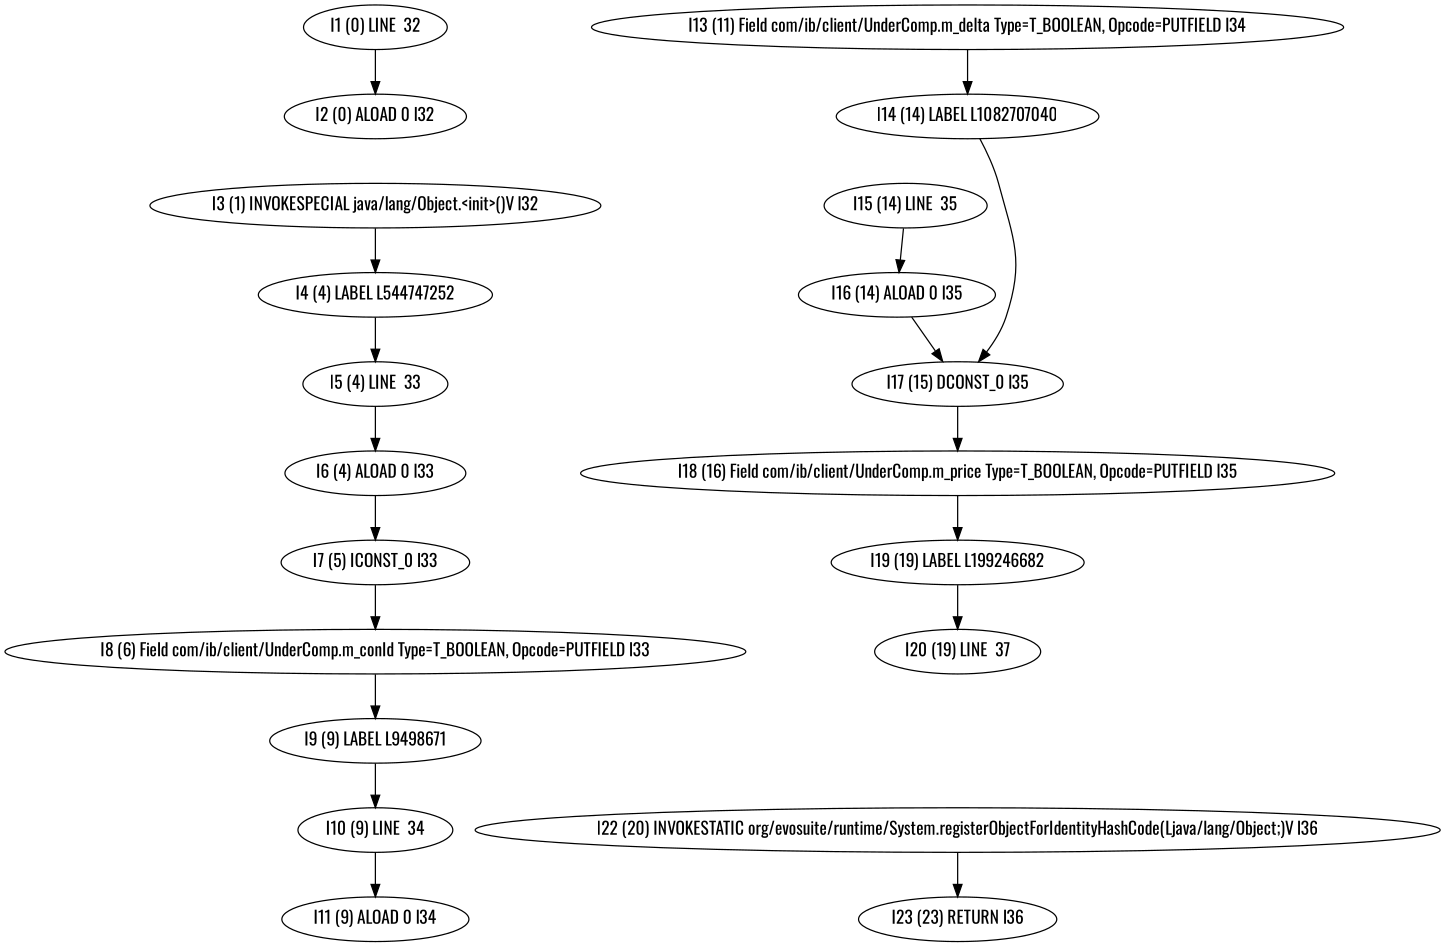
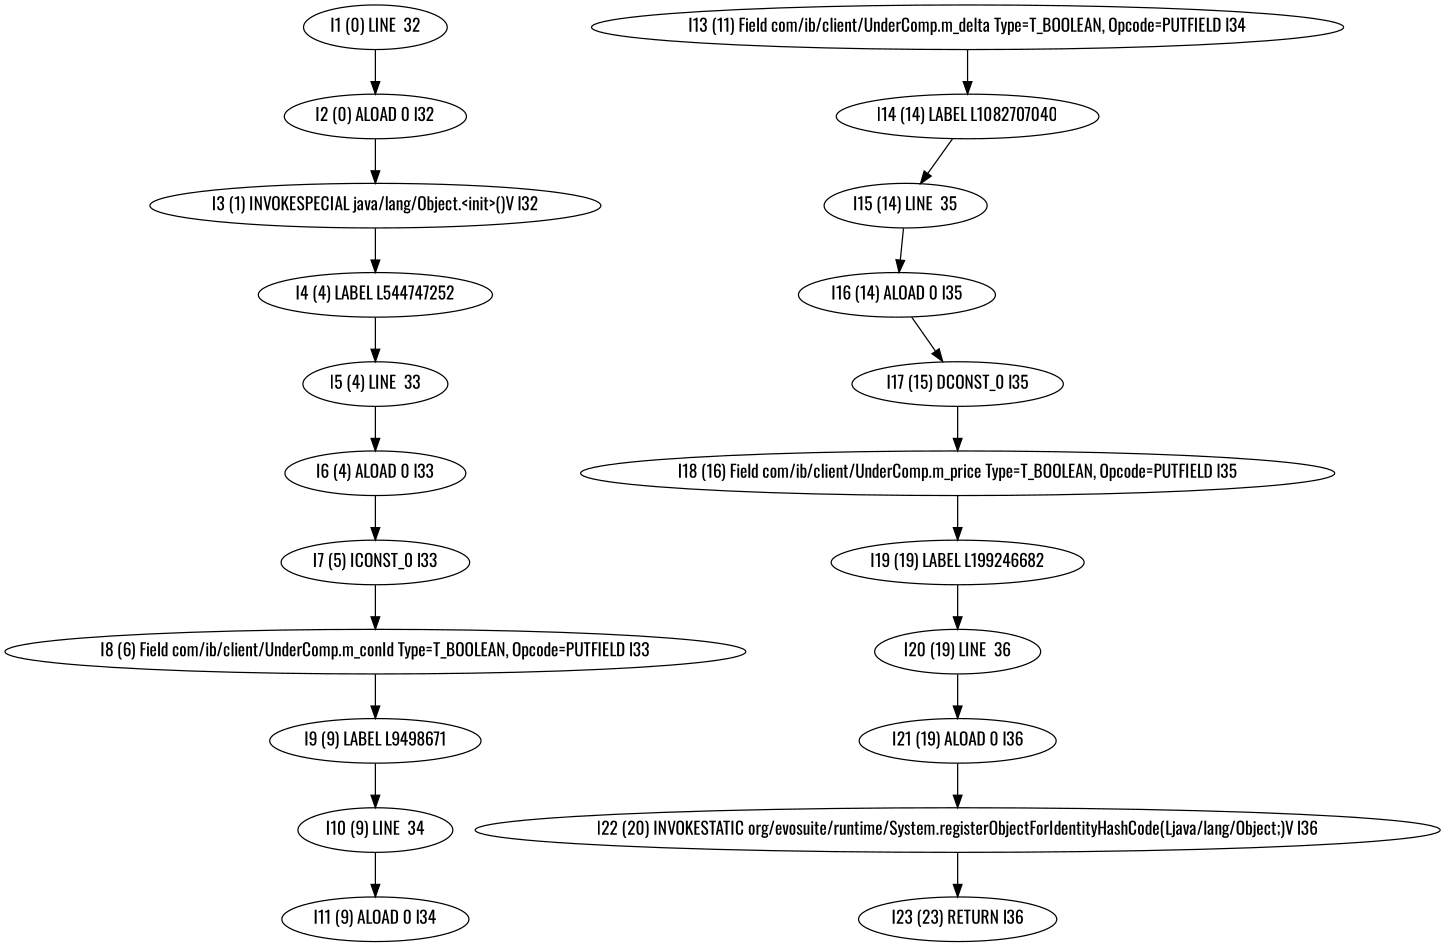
none -> (375, 155)
(1014, 246) -> (940, 156)
(958, 652) -> (958, 652)
none -> (958, 741)
